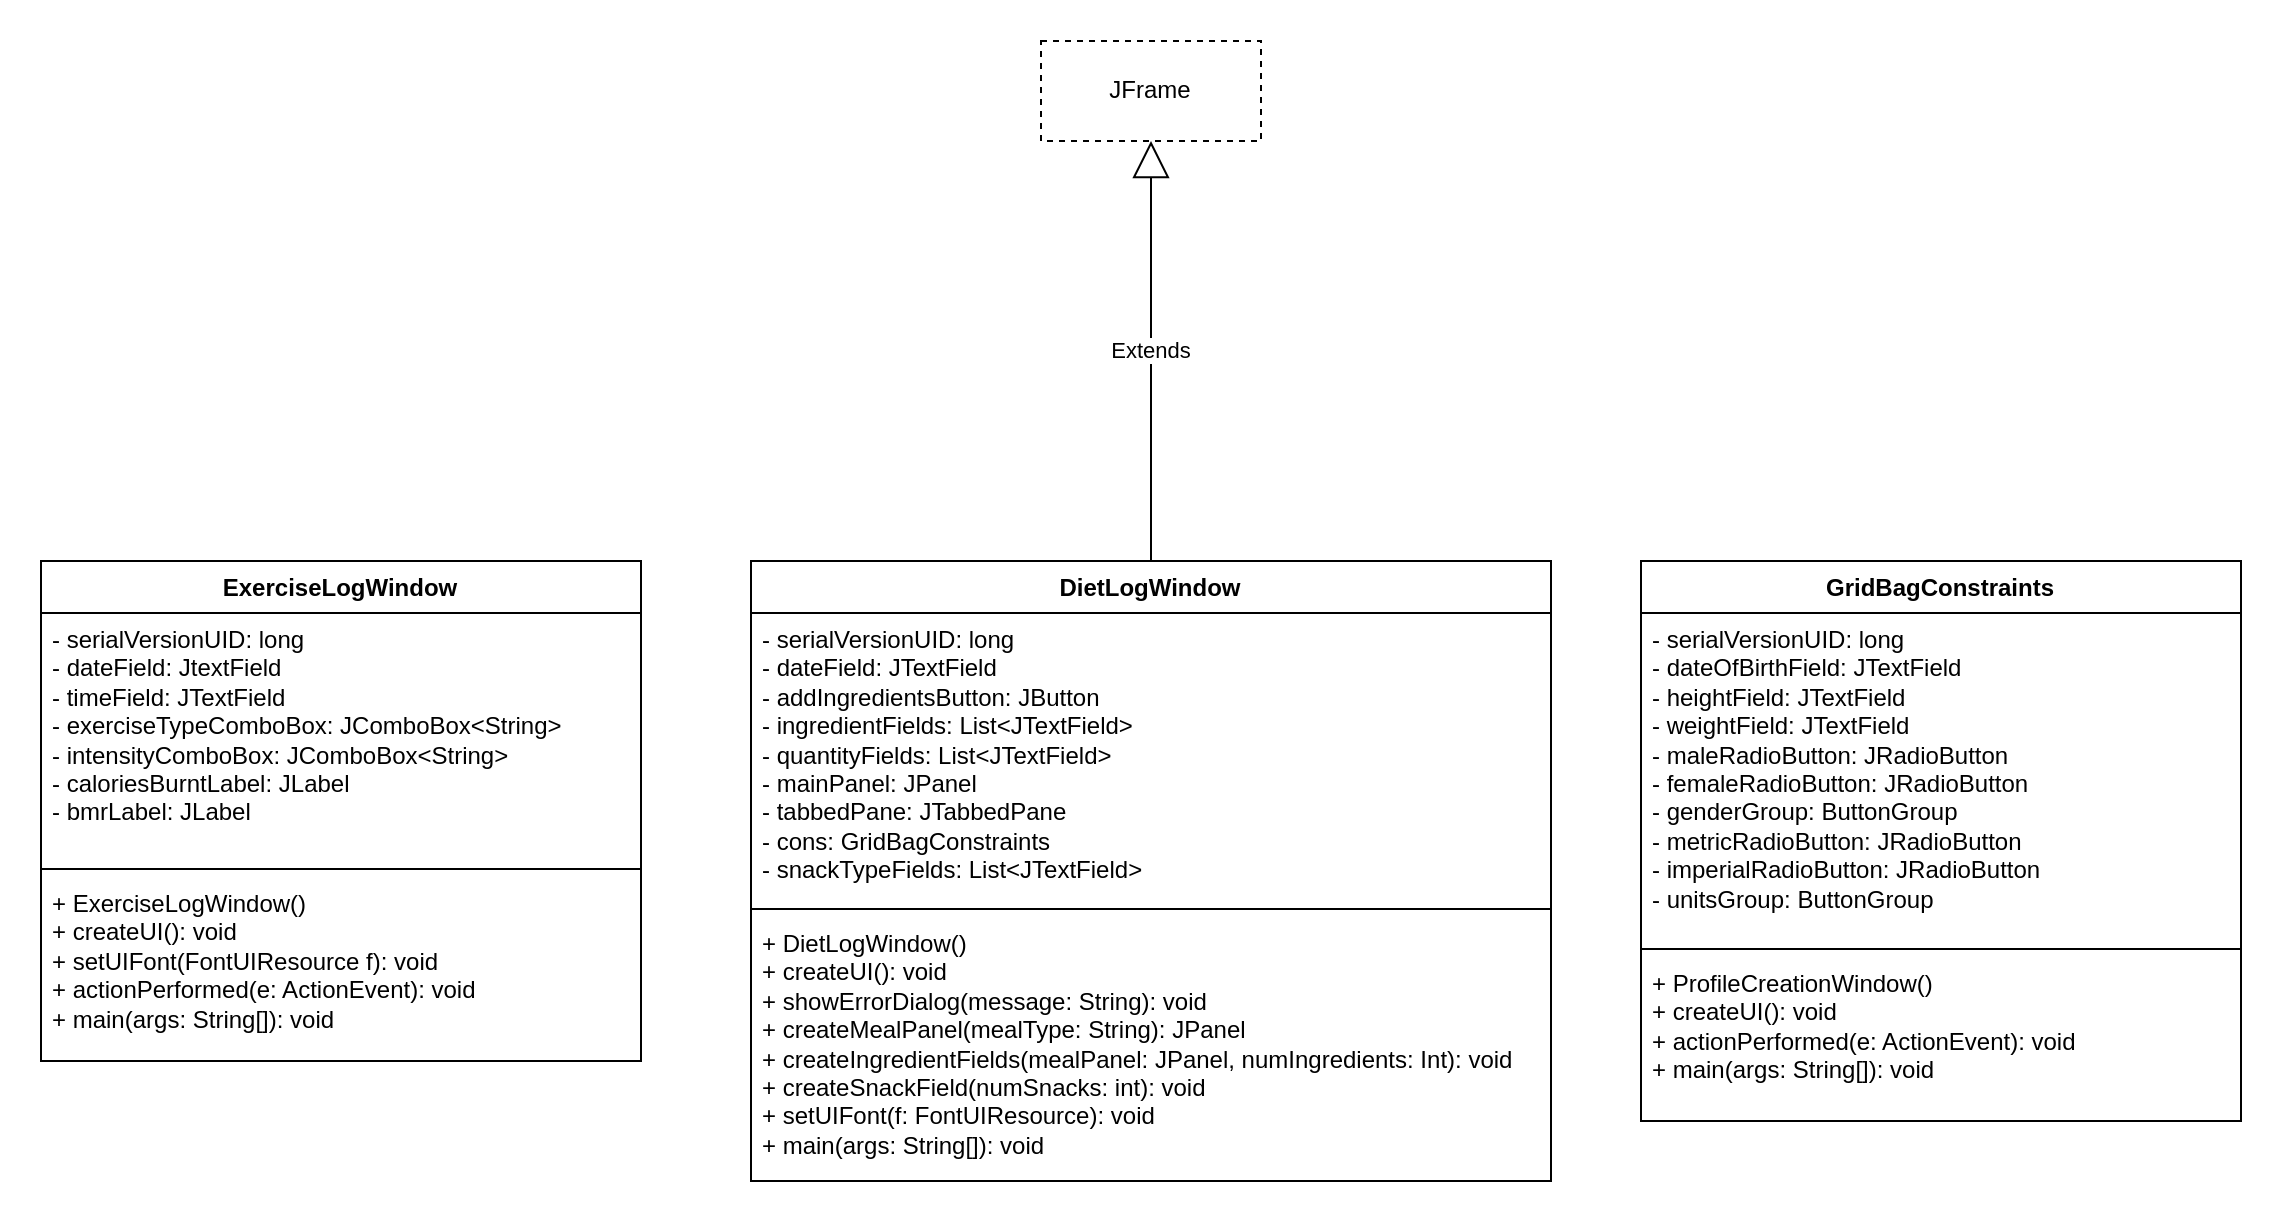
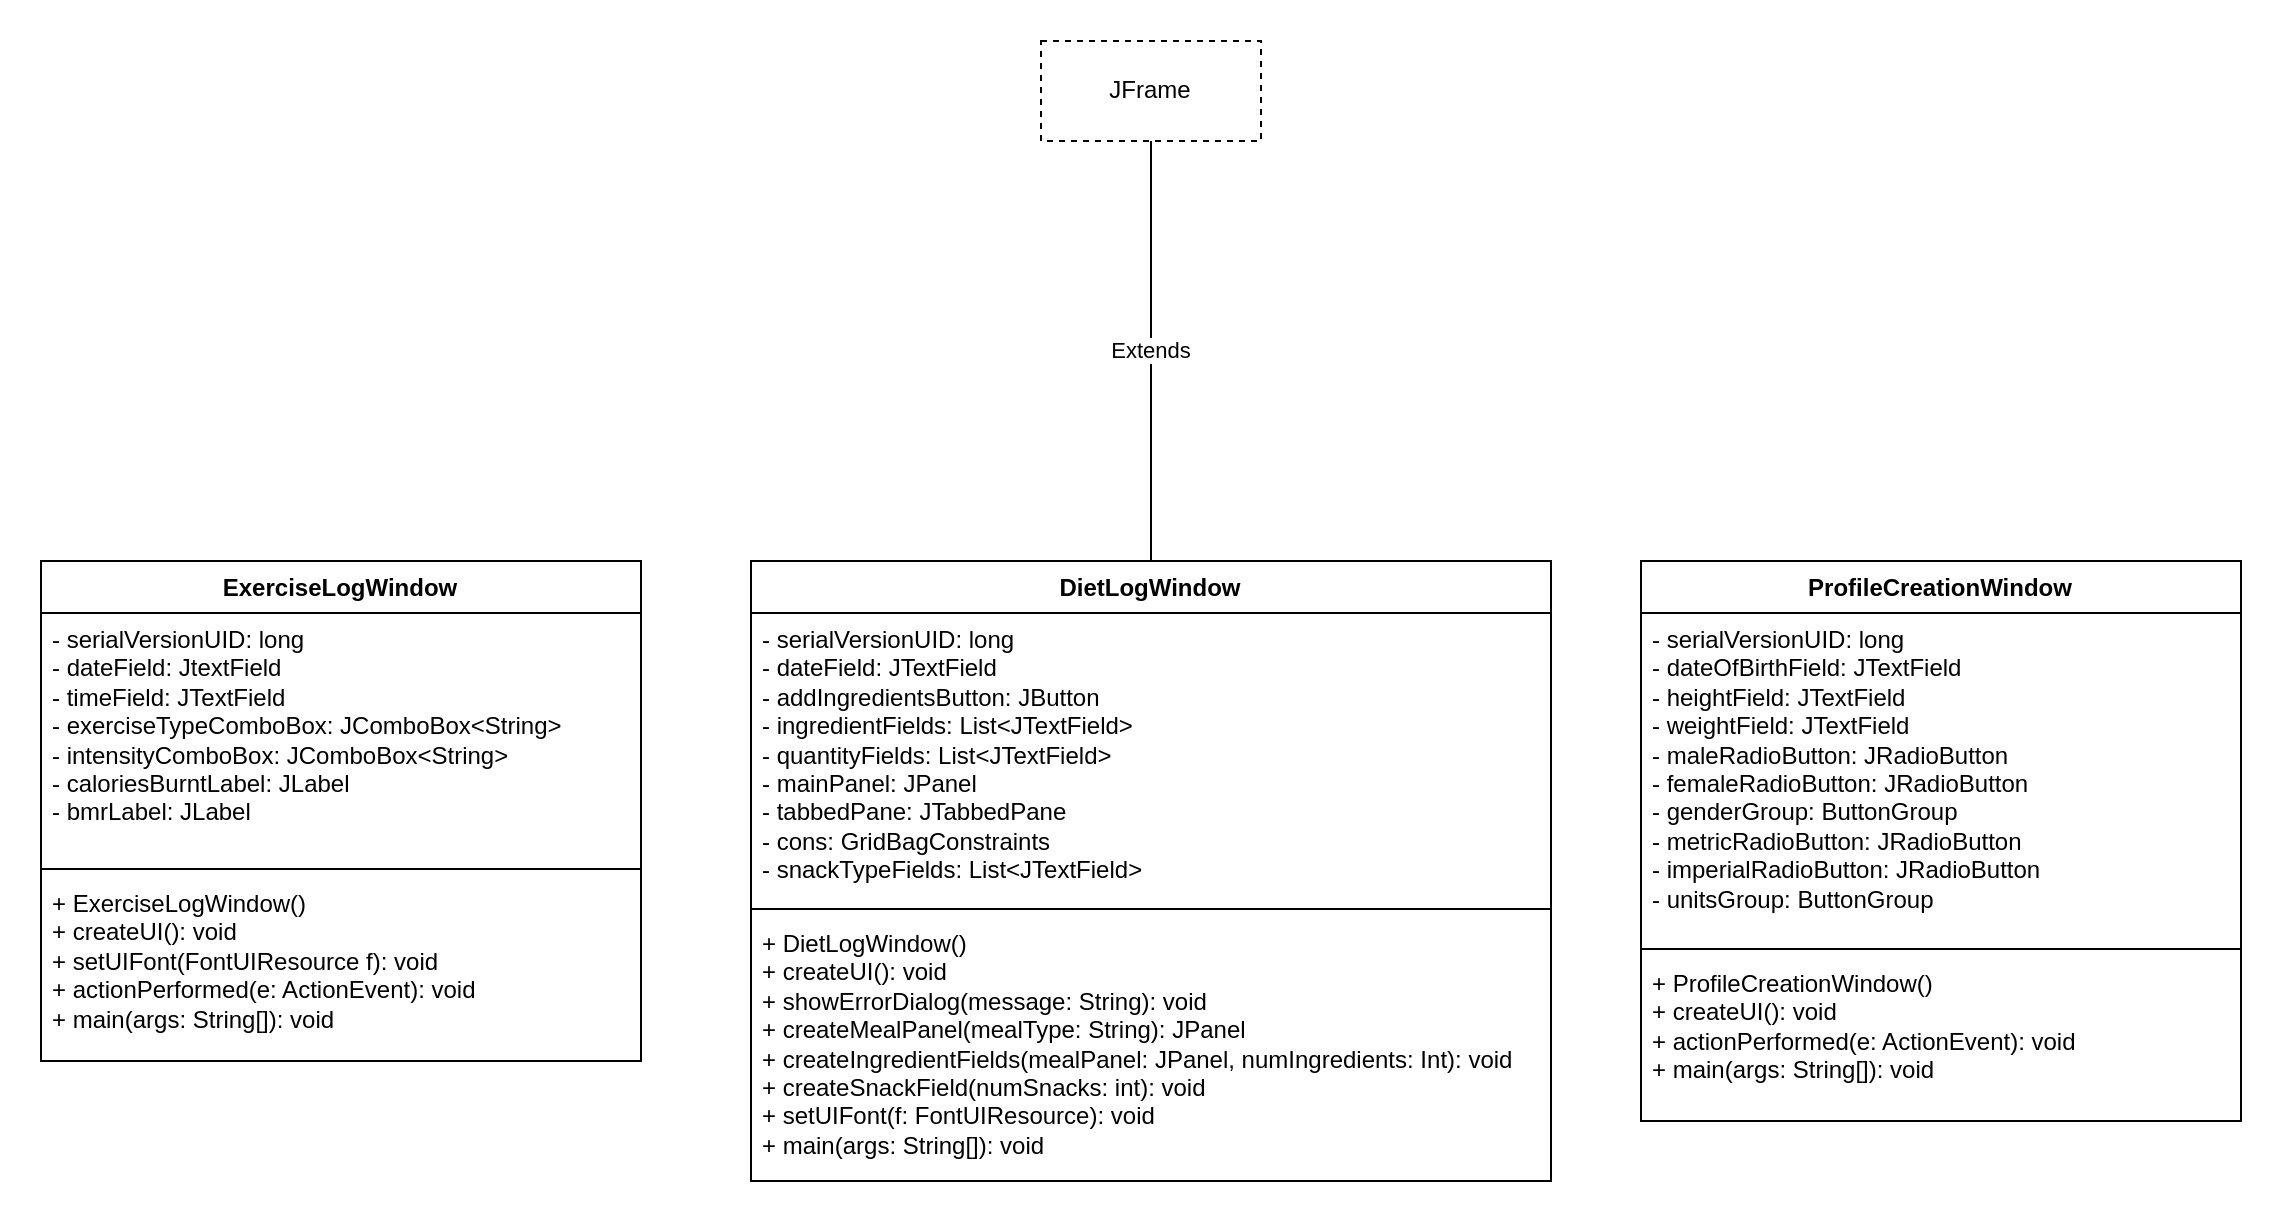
(1151, 178) -> (1151, 160)
(1941, 589) -> (1941, 589)
